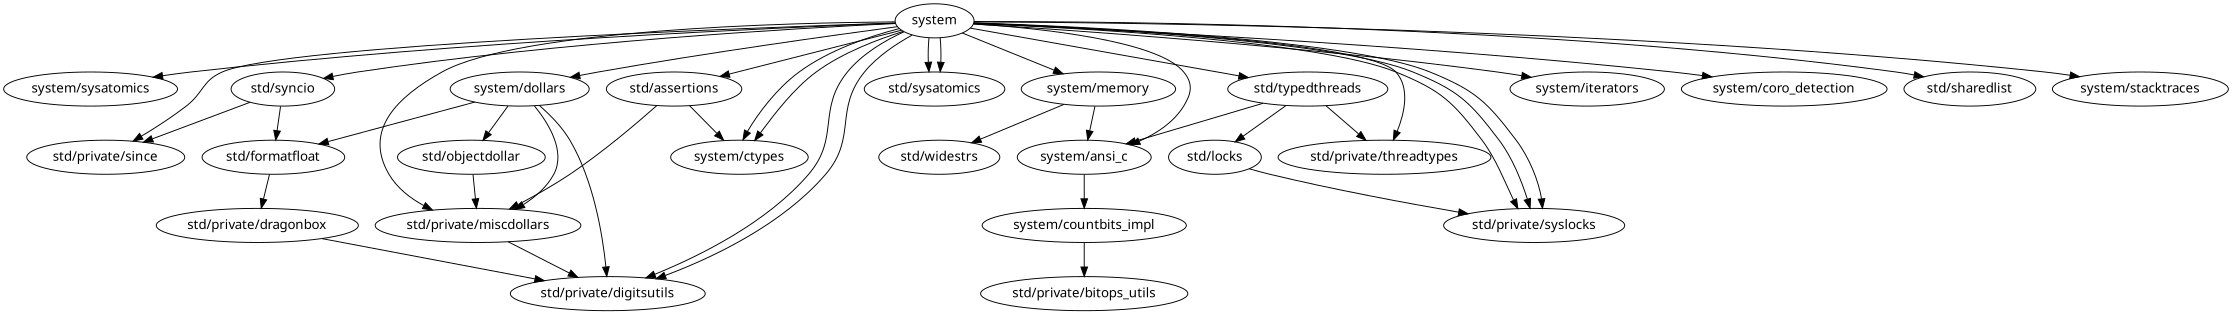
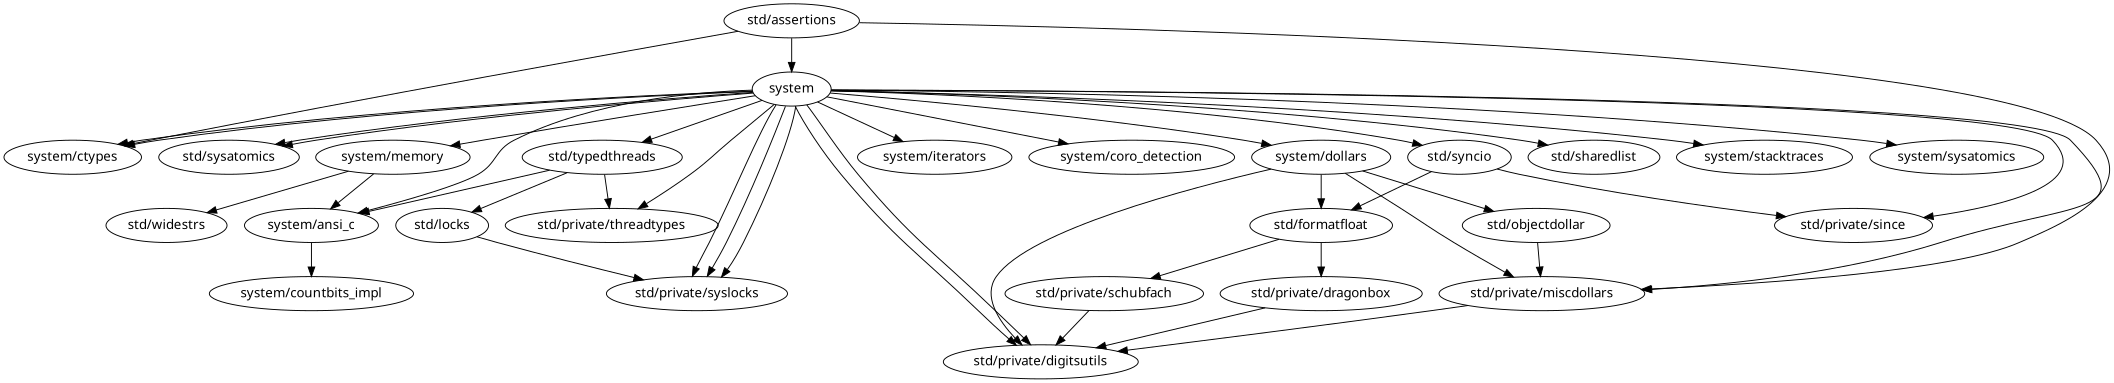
(815, 52) -> (792, 50)
(1084, 294) -> none
none -> (1104, 294)
